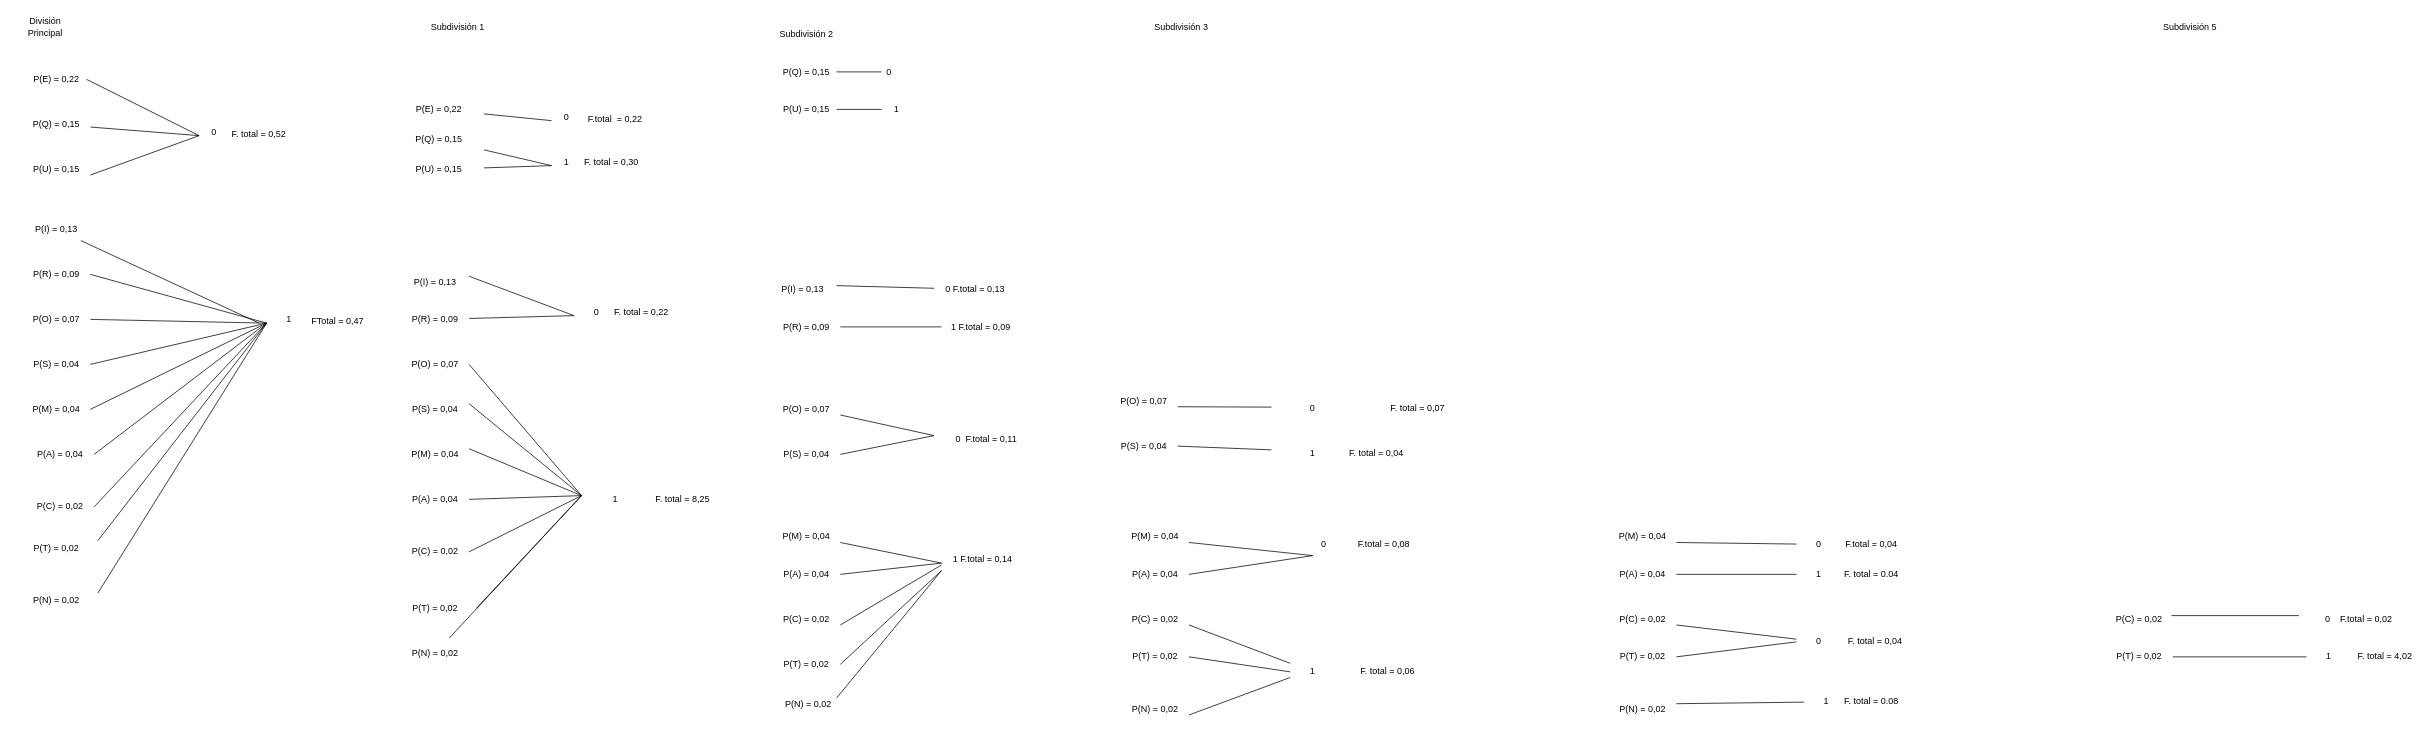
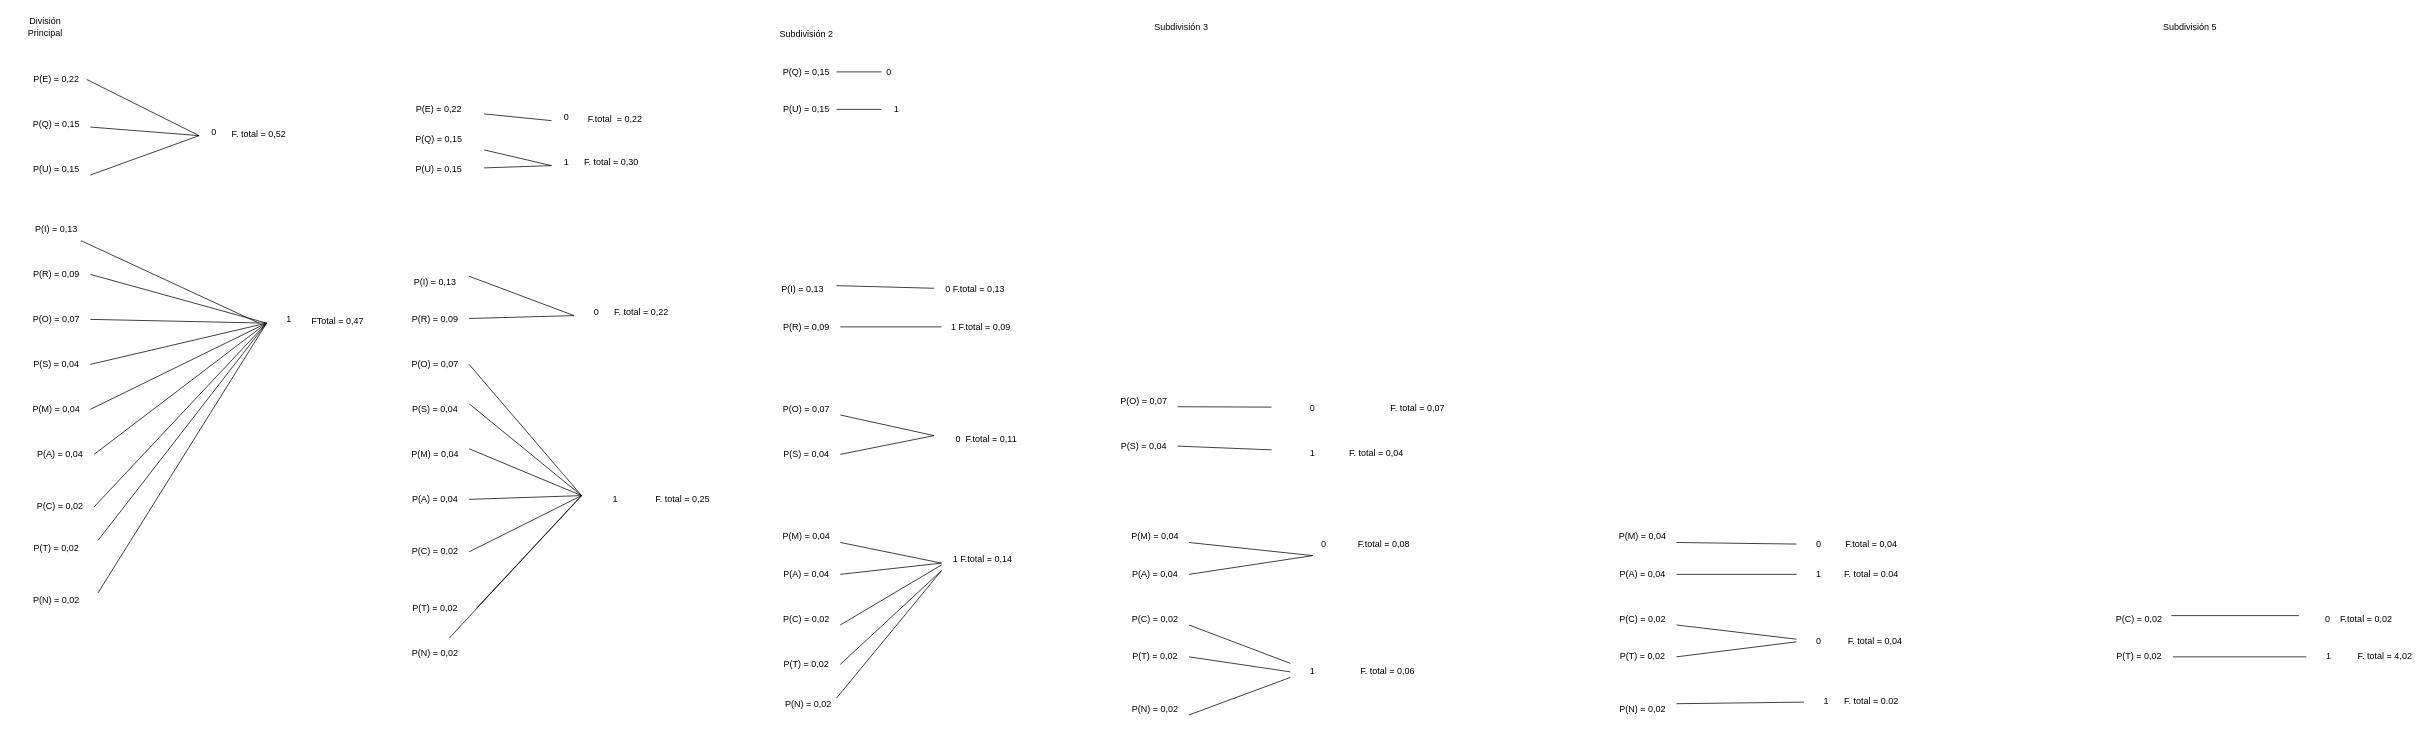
(458, 27) -> none
(683, 499) -> (683, 499)
(1872, 702) -> (1872, 702)
